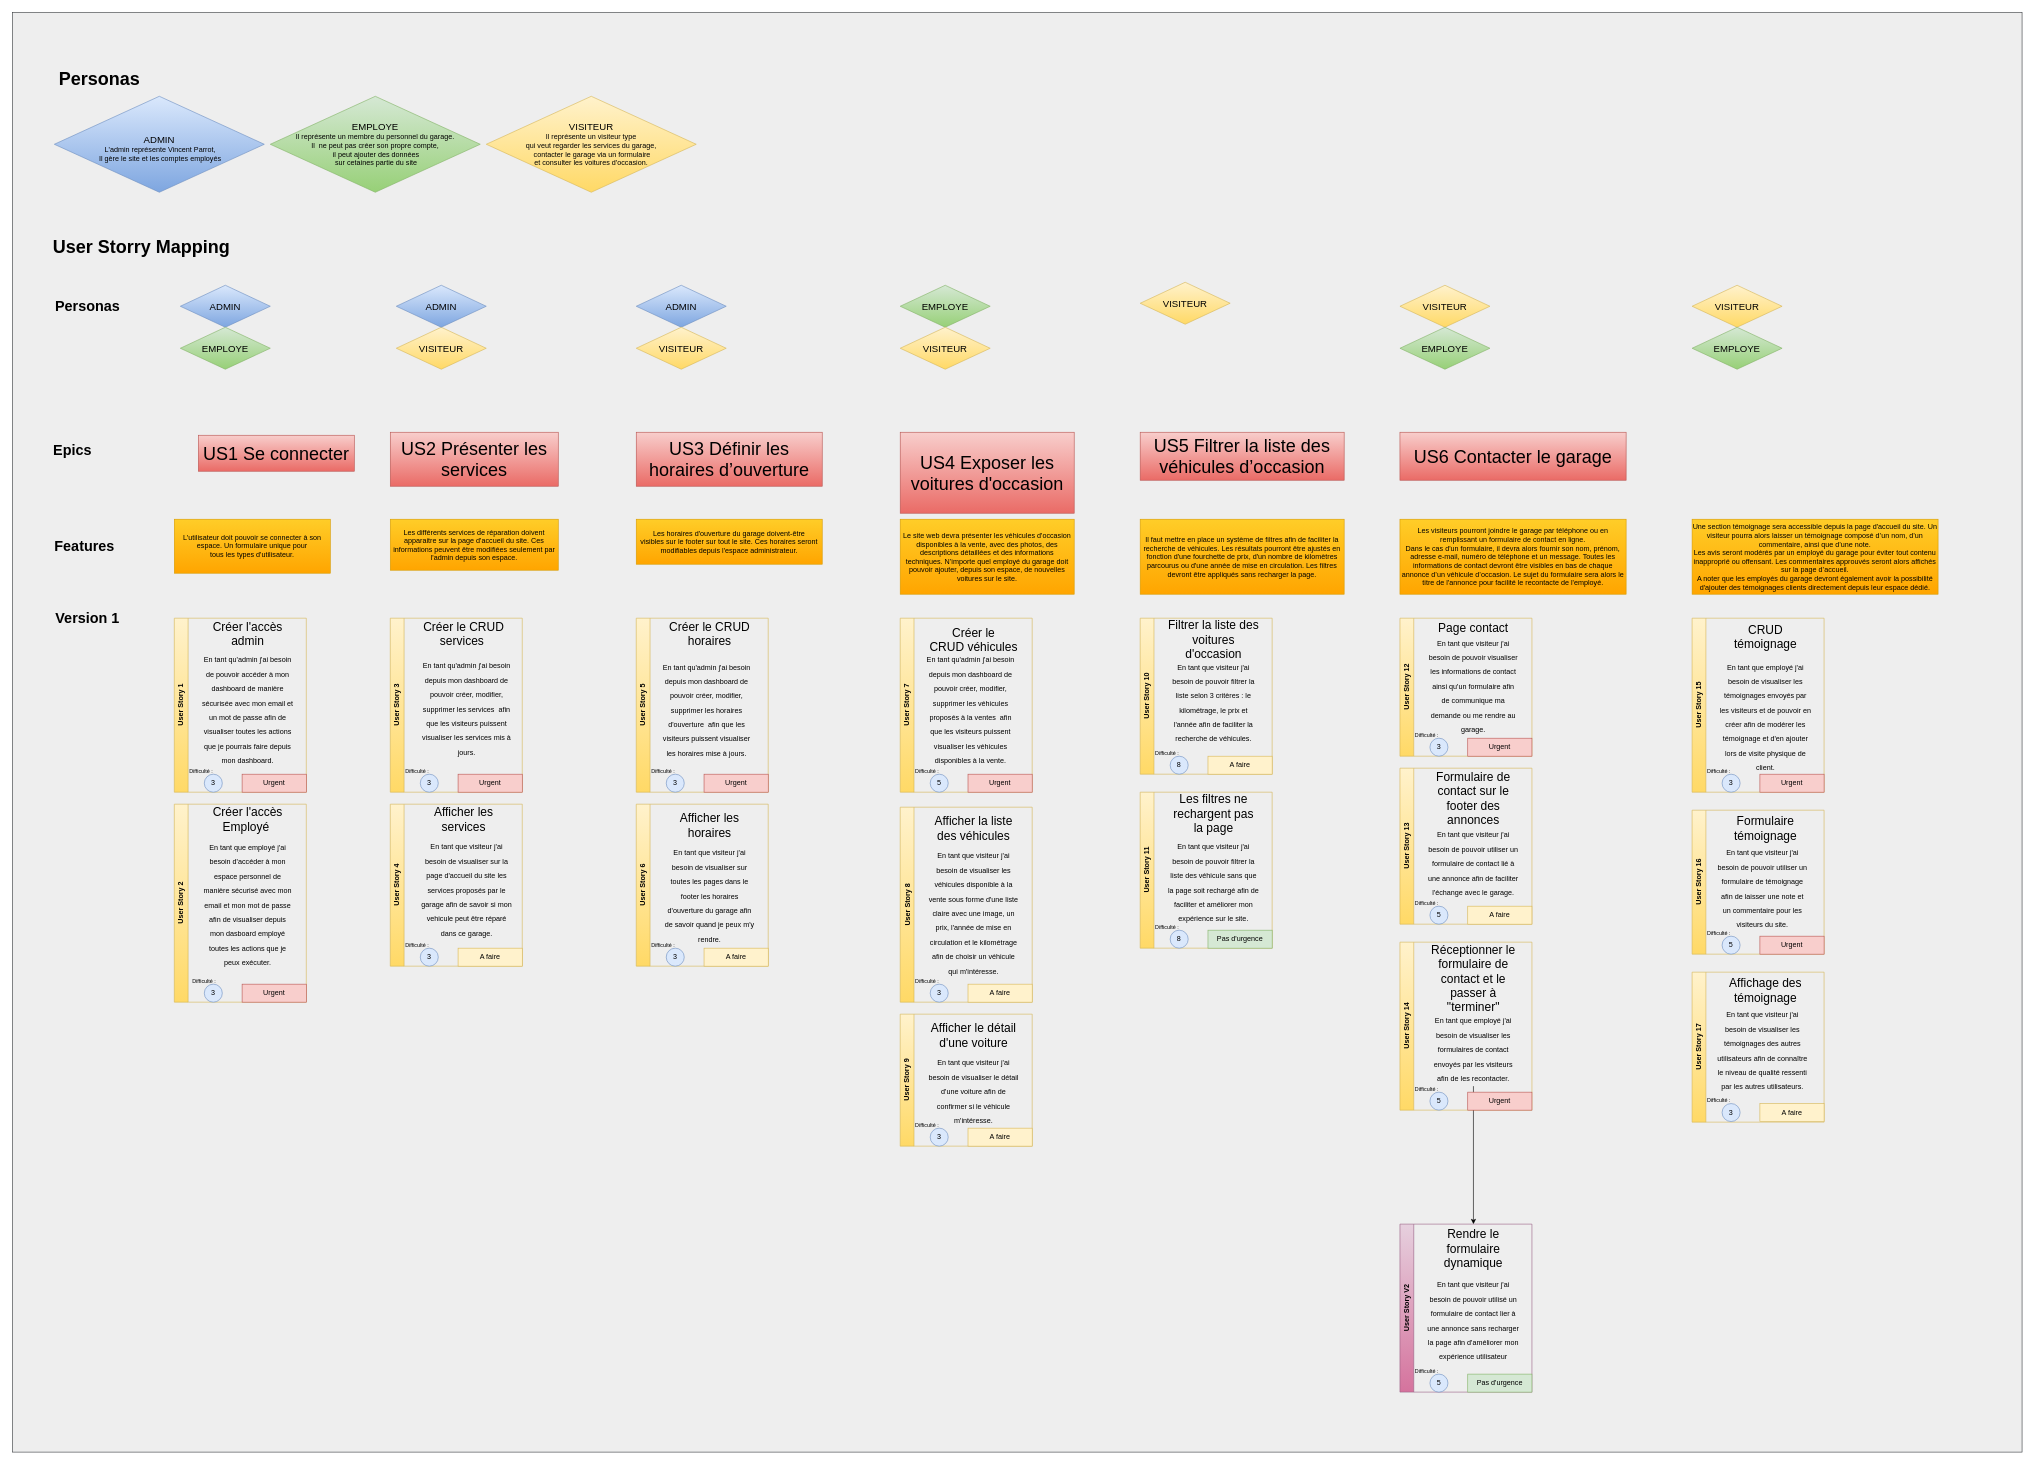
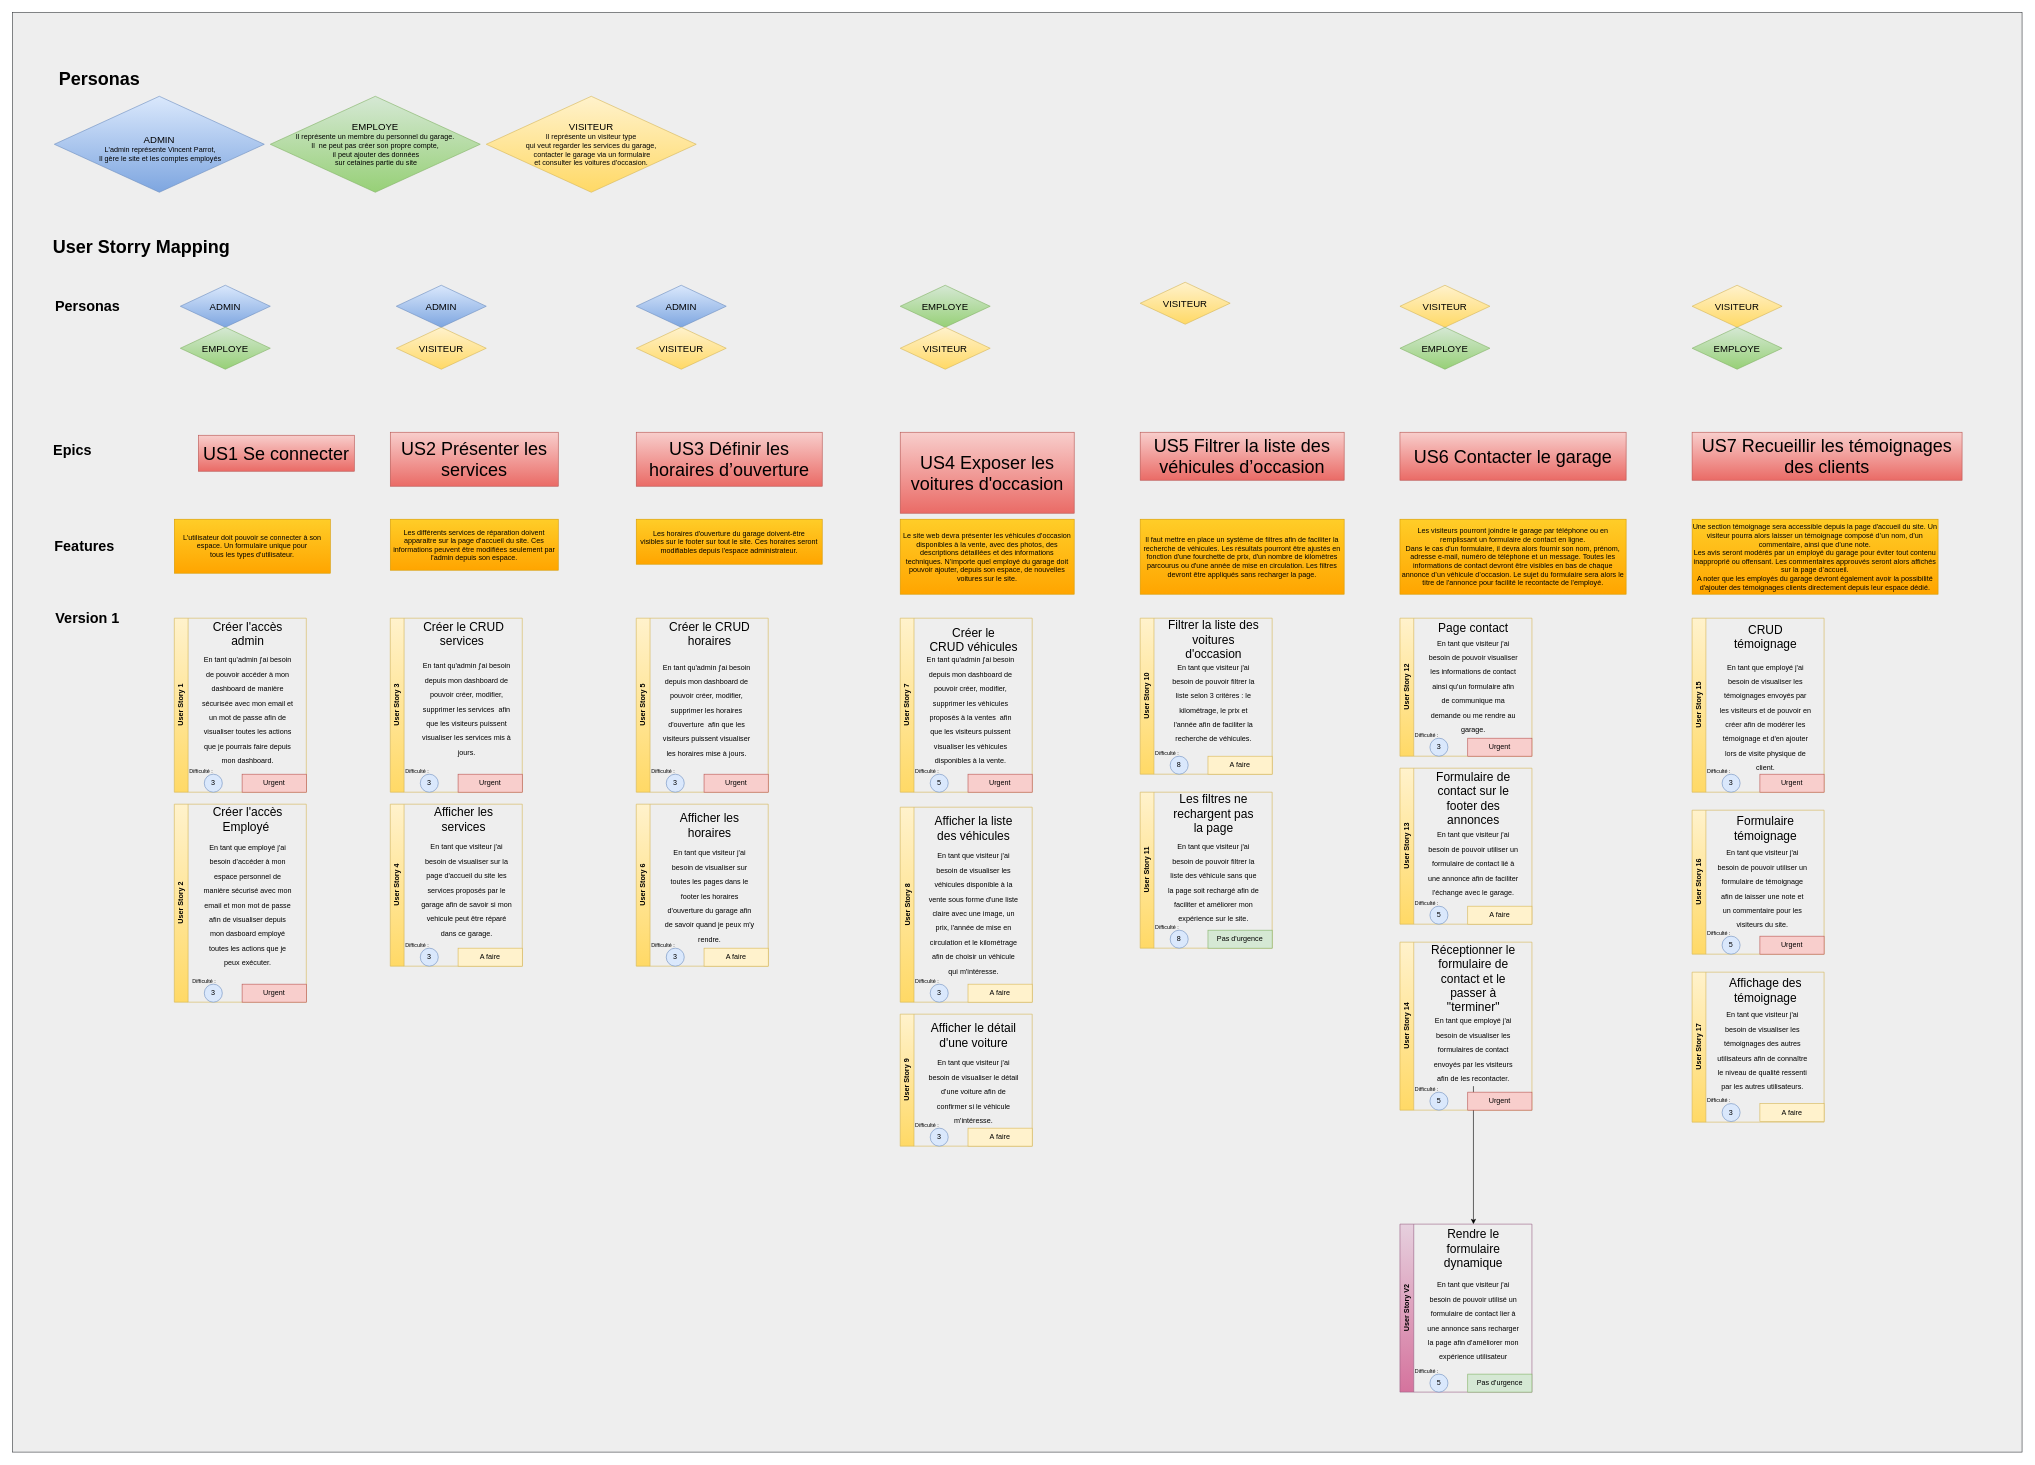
none -> (1827, 456)
